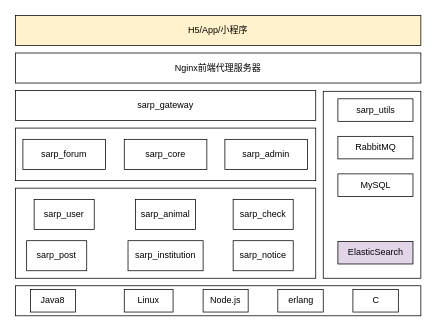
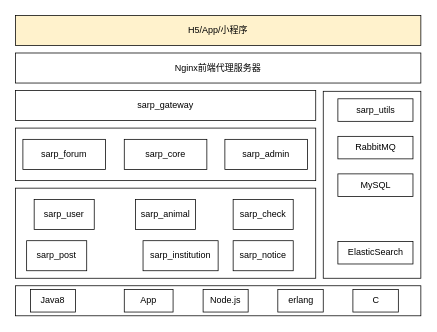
(375, 252) -> (375, 252)
(165, 255) -> (180, 255)
(149, 300) -> (149, 300)
